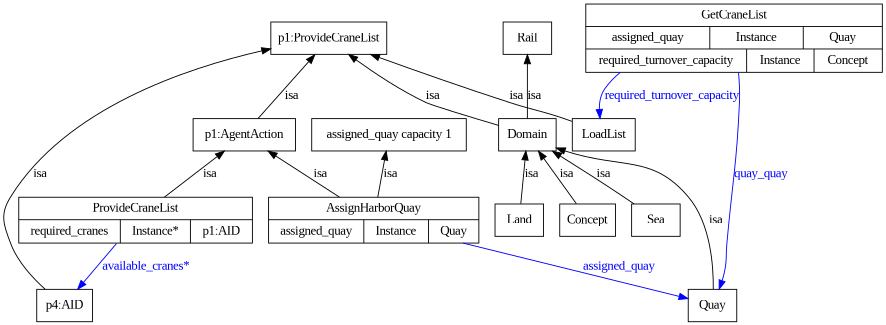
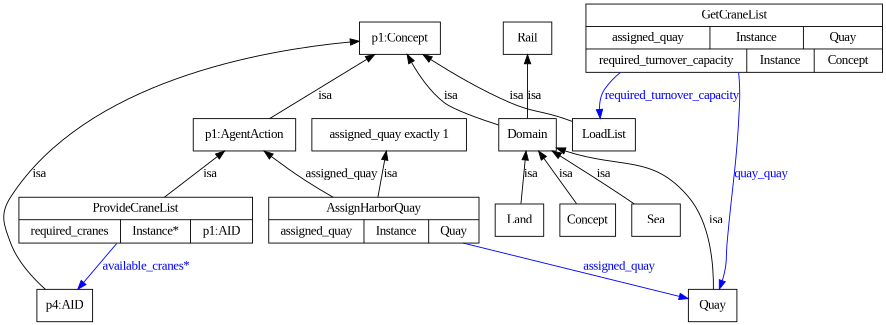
(329, 38) -> (400, 38)
(389, 135) -> (389, 135)
(321, 174) -> (342, 174)
